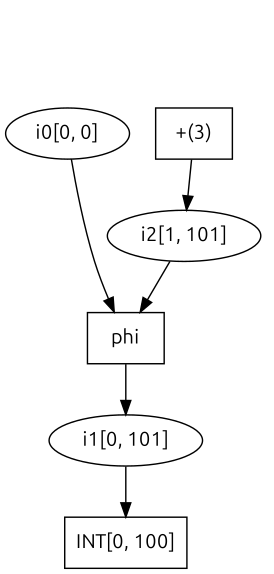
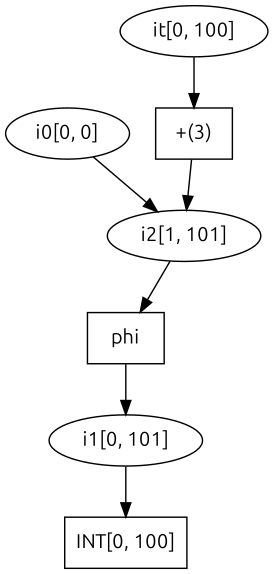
none -> (194, 31)
(86, 230) -> (120, 180)
